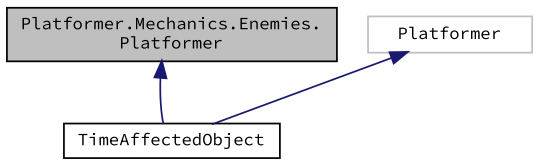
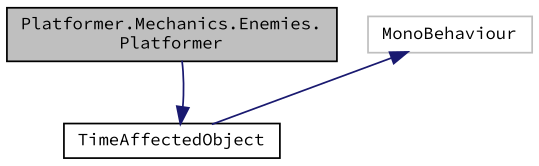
(450, 35) -> (450, 35)
(161, 101) -> (184, 84)
